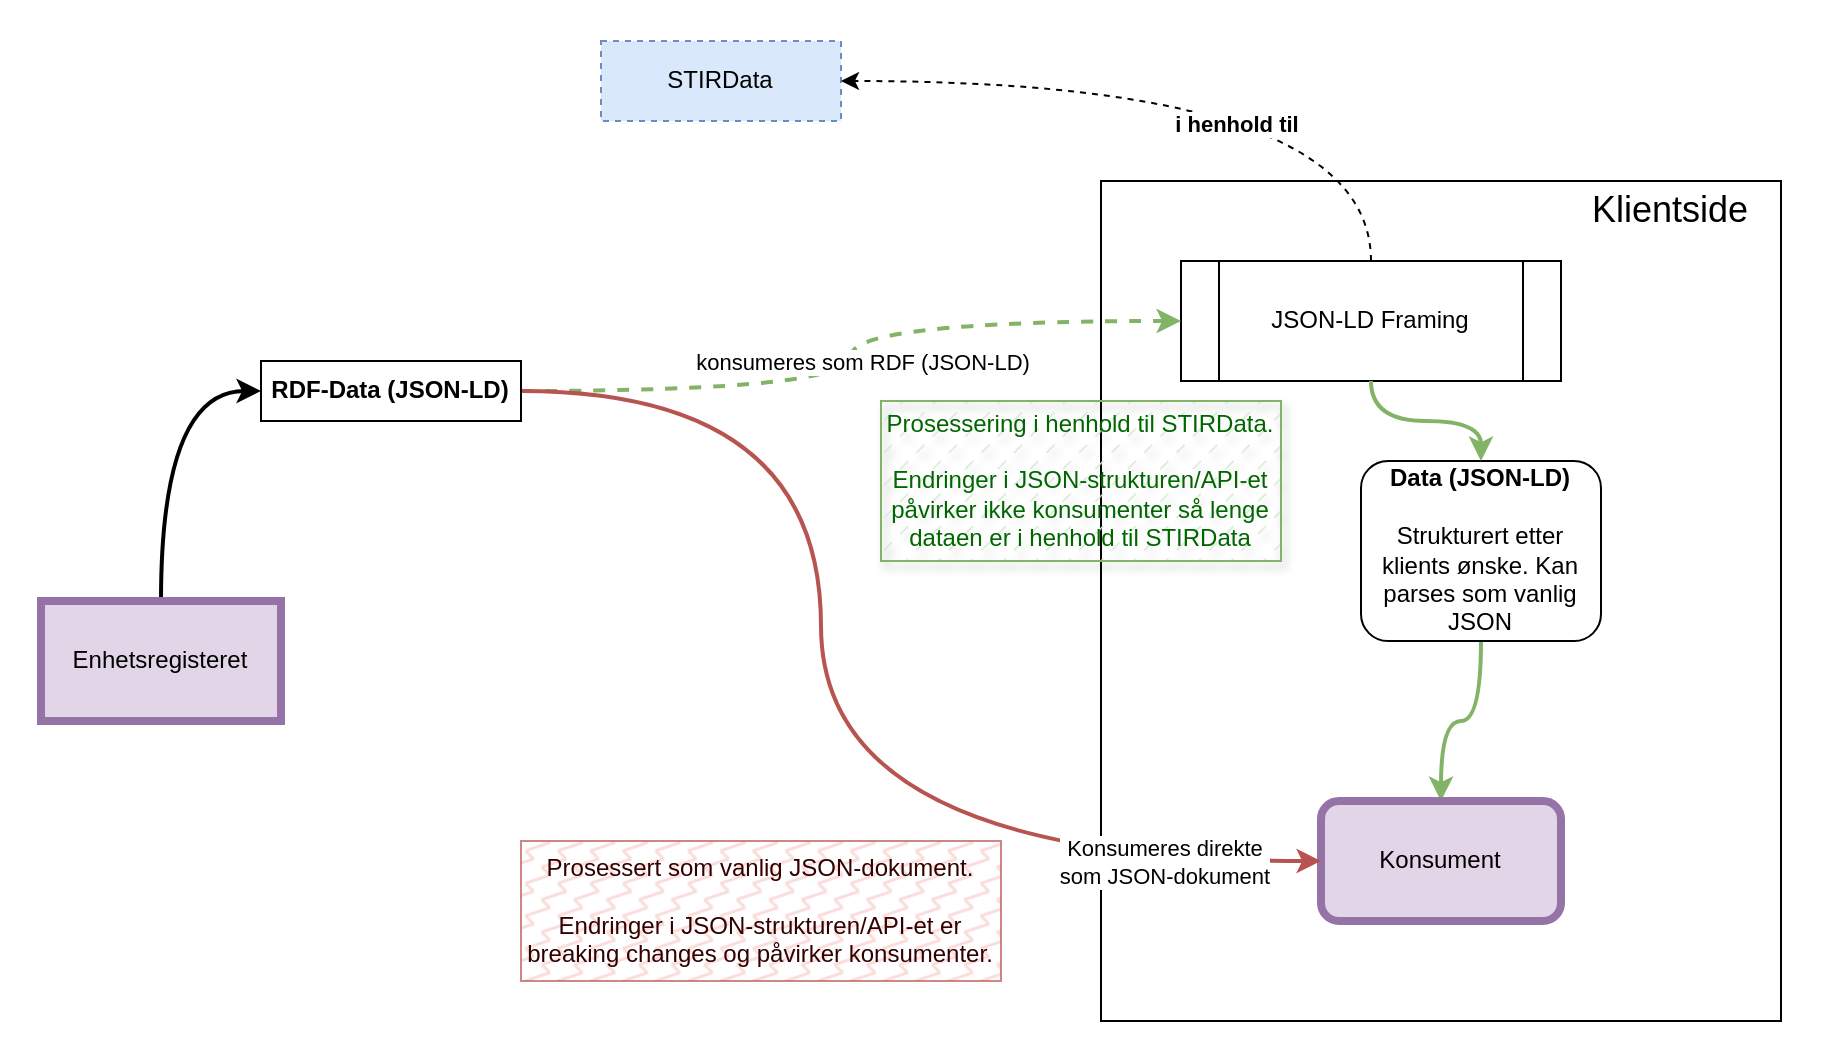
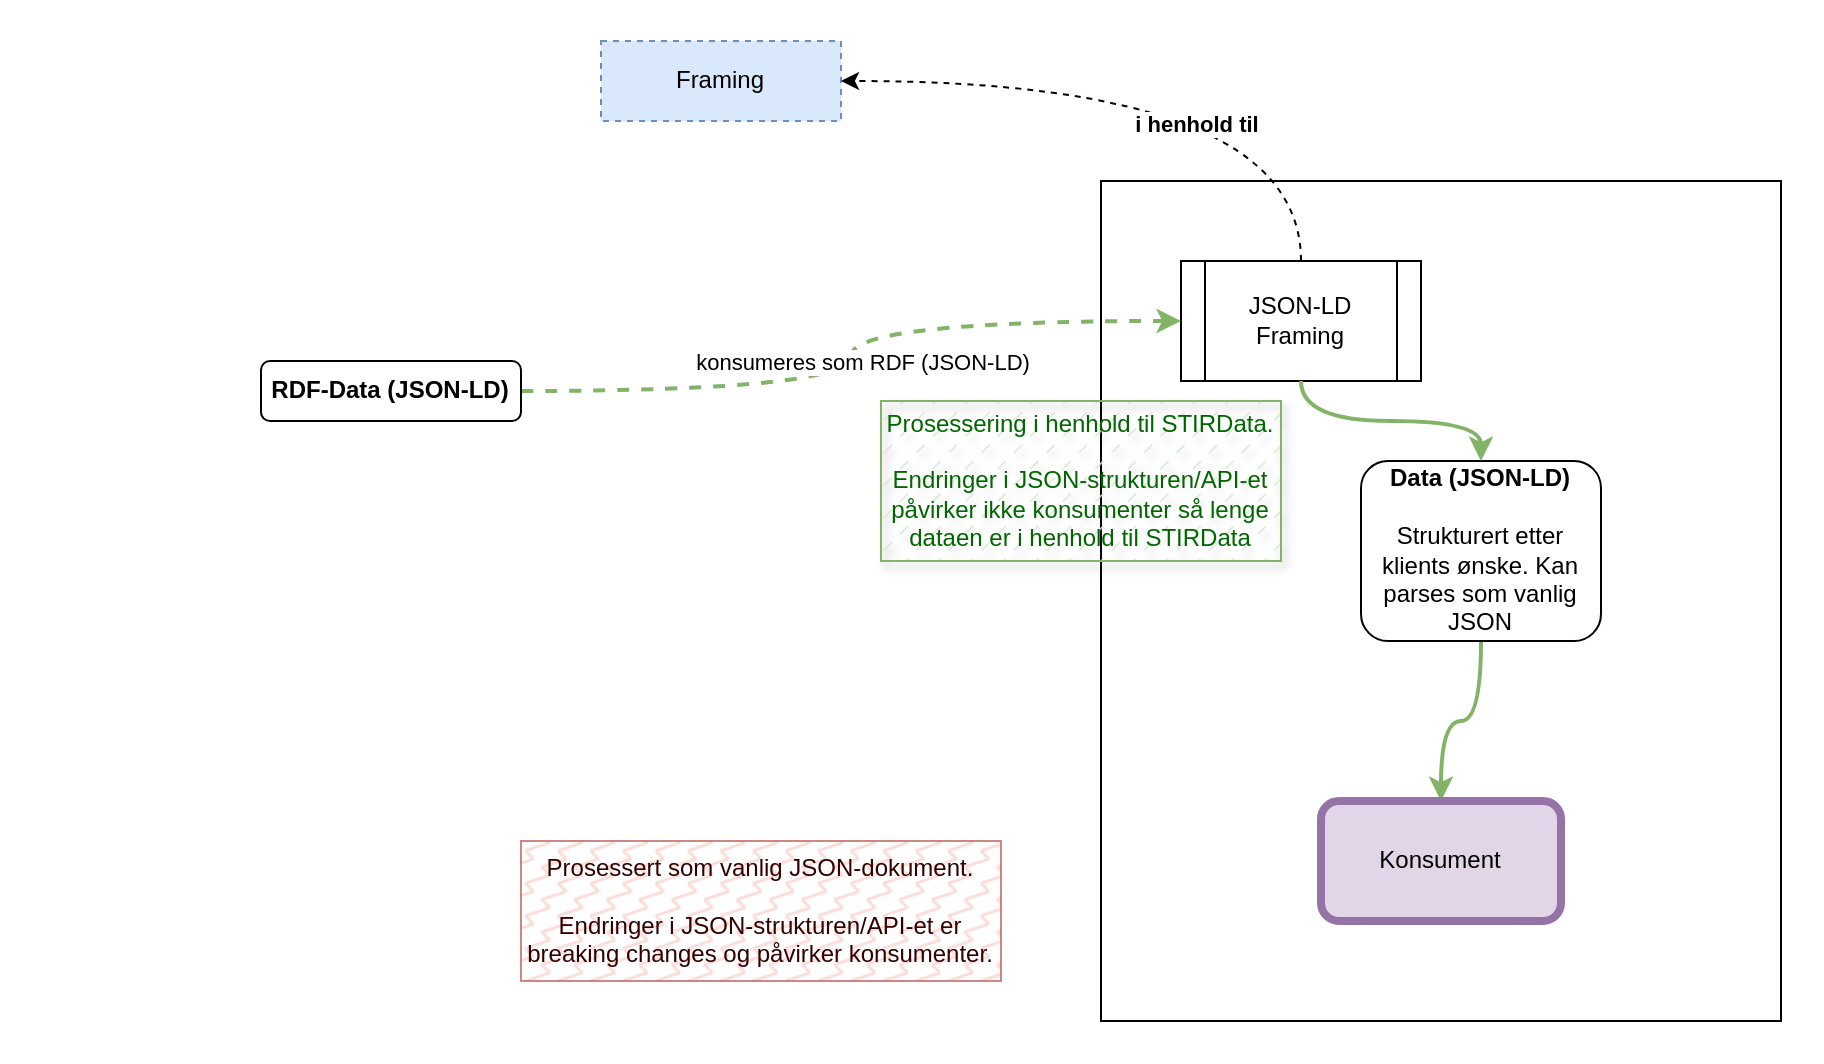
(721, 81) -> (721, 81)
(1671, 211) -> none
(1371, 321) -> (1301, 321)
(391, 391) -> (391, 391)
(172, 478) -> none
(161, 661) -> none
(828, 677) -> none
